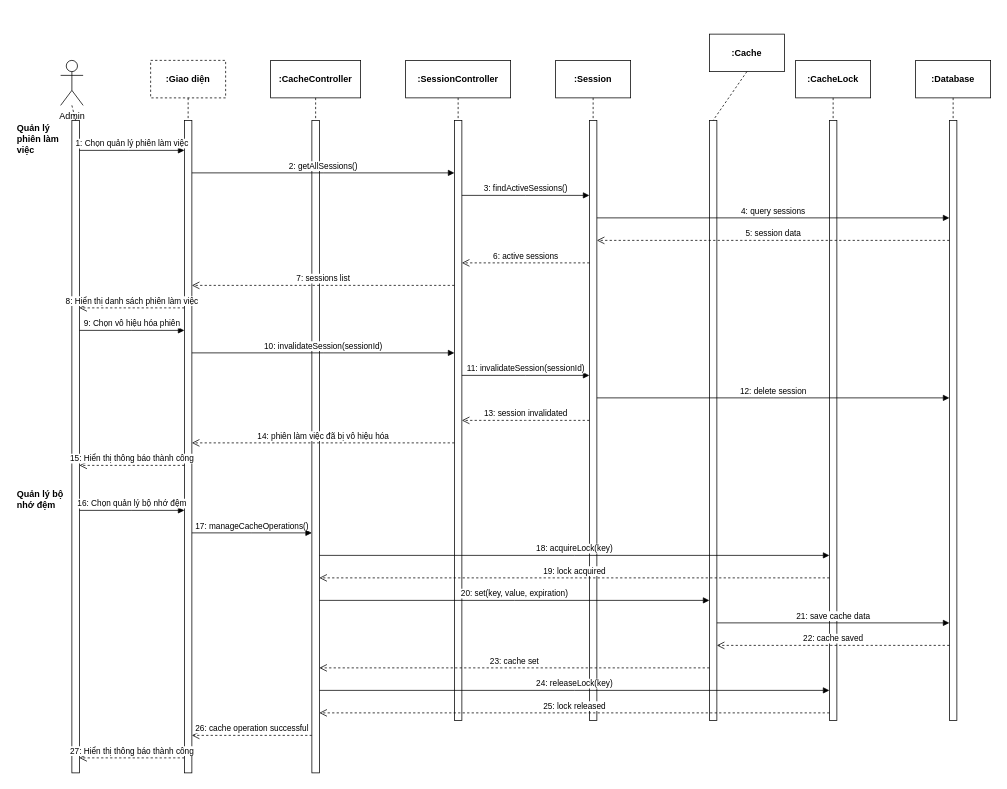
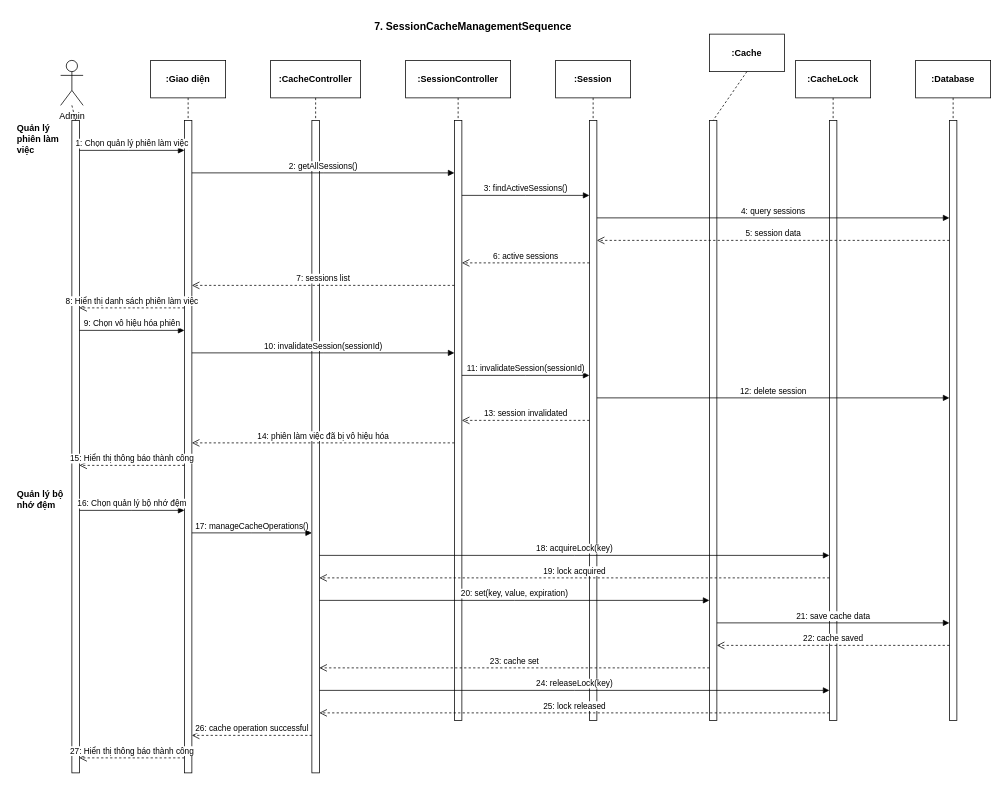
none -> (473, 27)
(188, 79) -> (188, 79)
